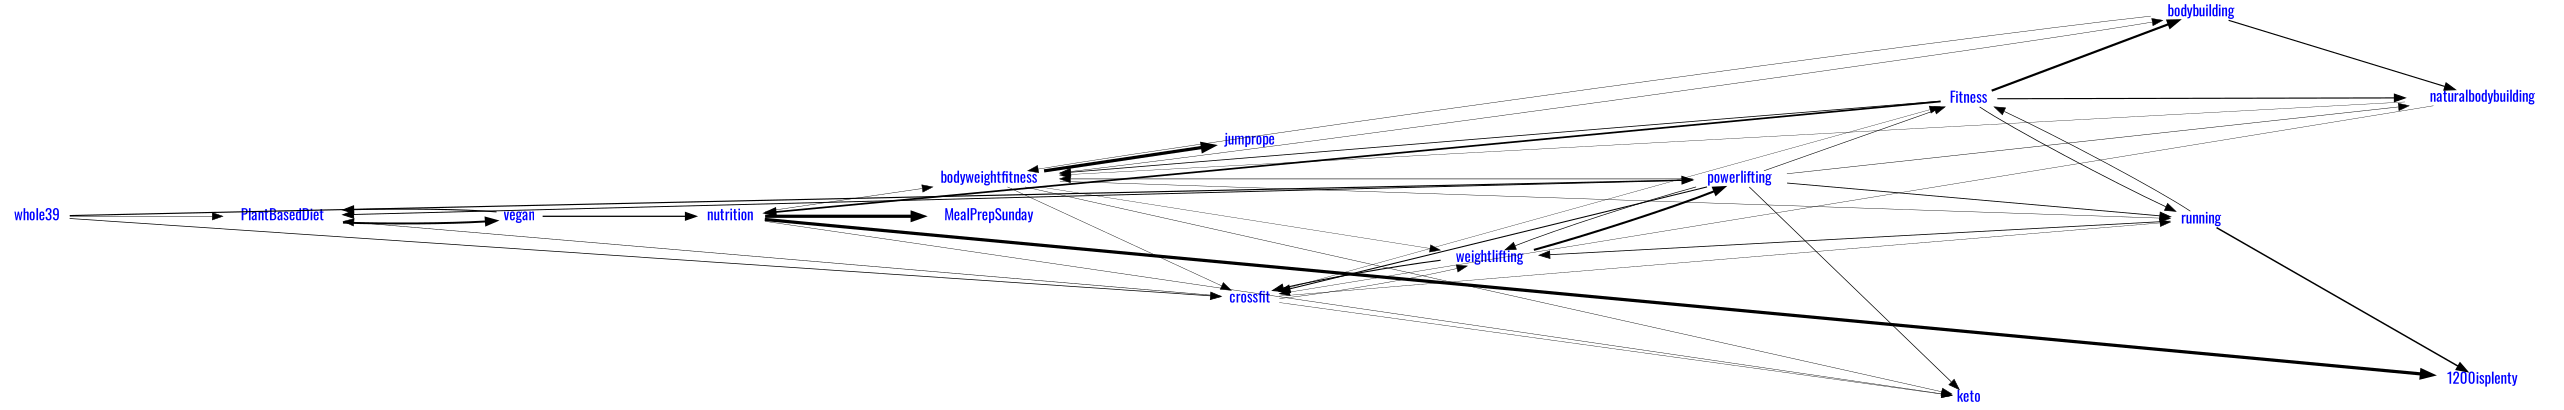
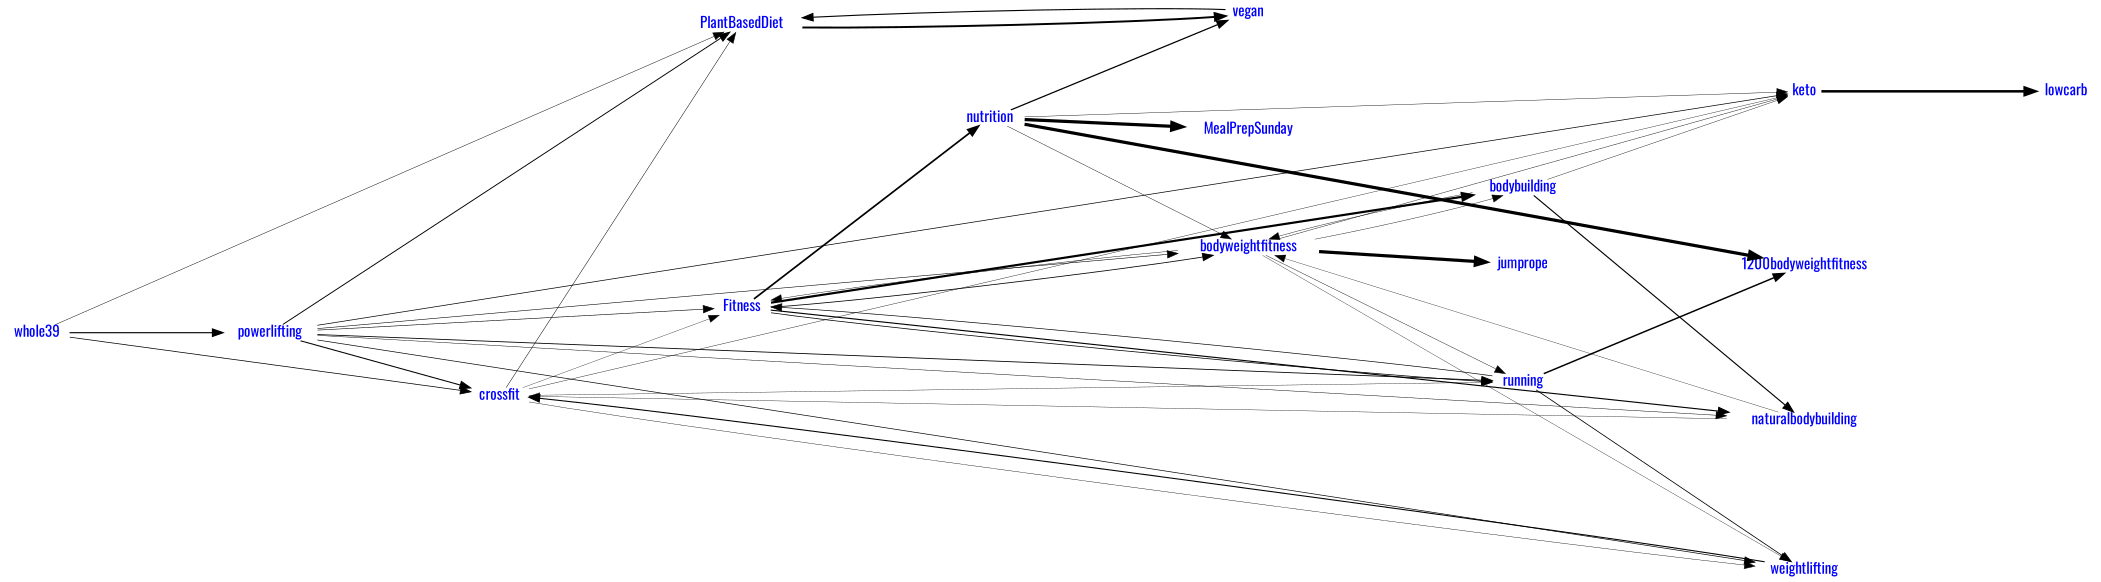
none -> (2066, 91)
none -> (1662, 140)
(614, 216) -> (1114, 67)
(1625, 222) -> none
(1115, 236) -> (980, 272)
(2483, 380) -> (1804, 265)
